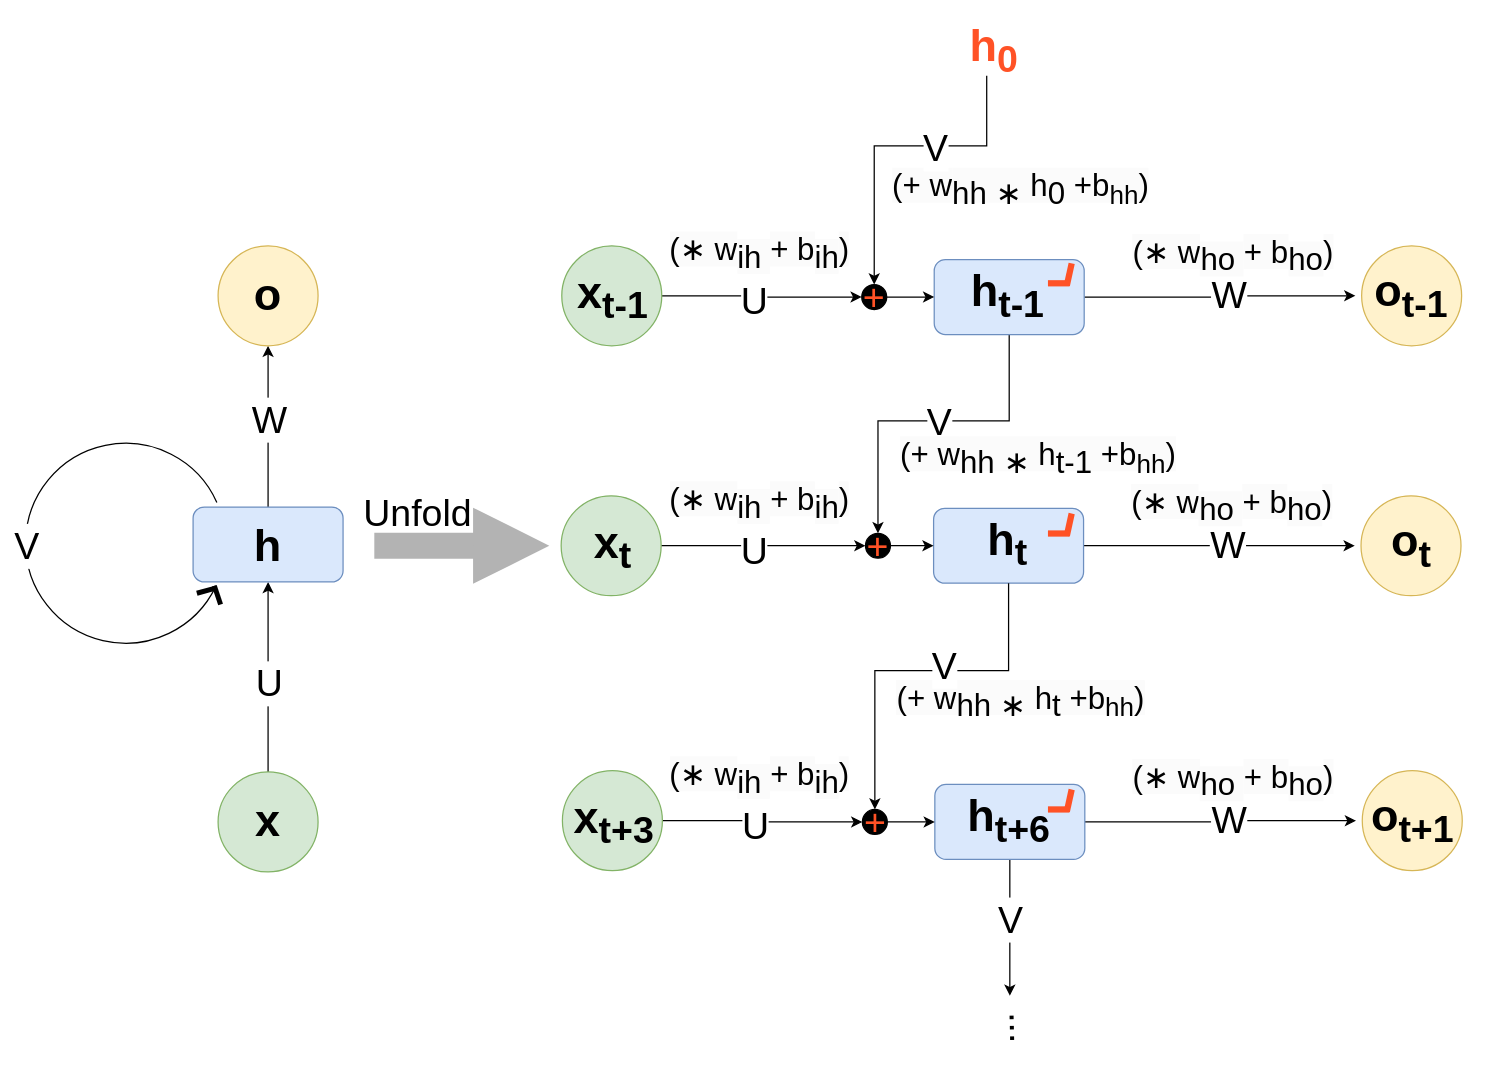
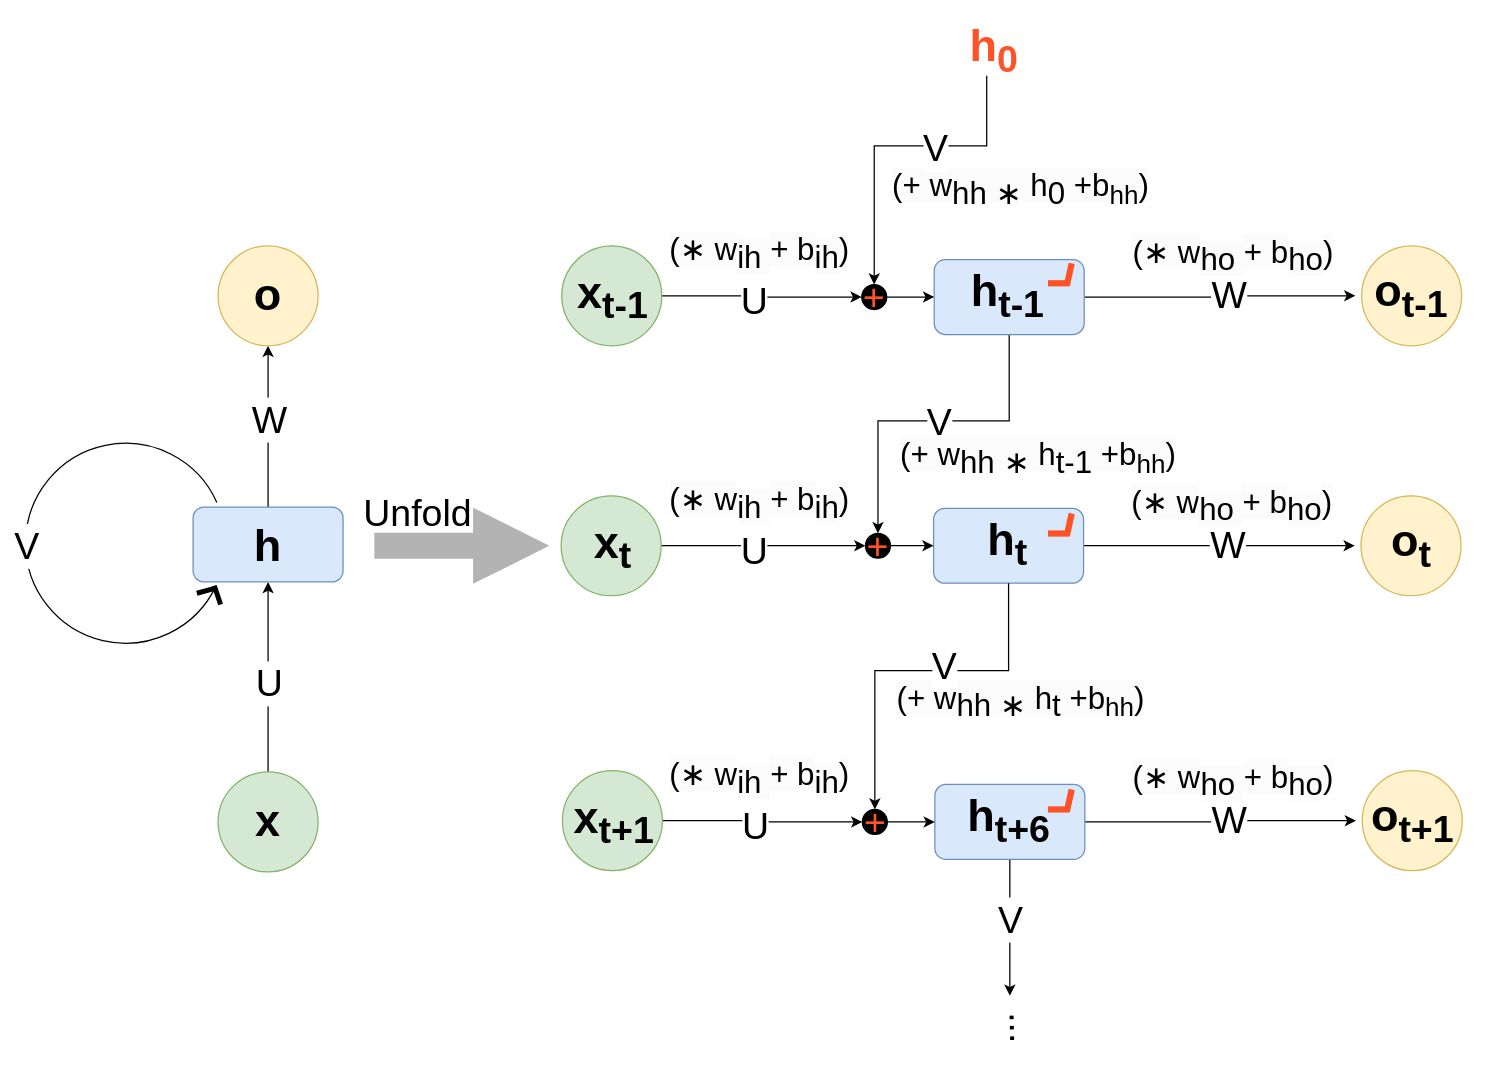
(614, 822) -> (614, 822)
